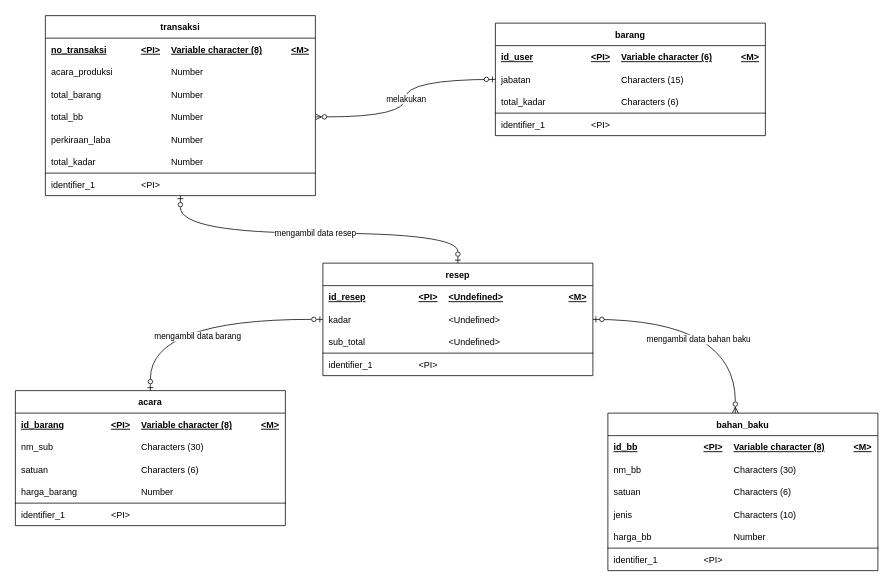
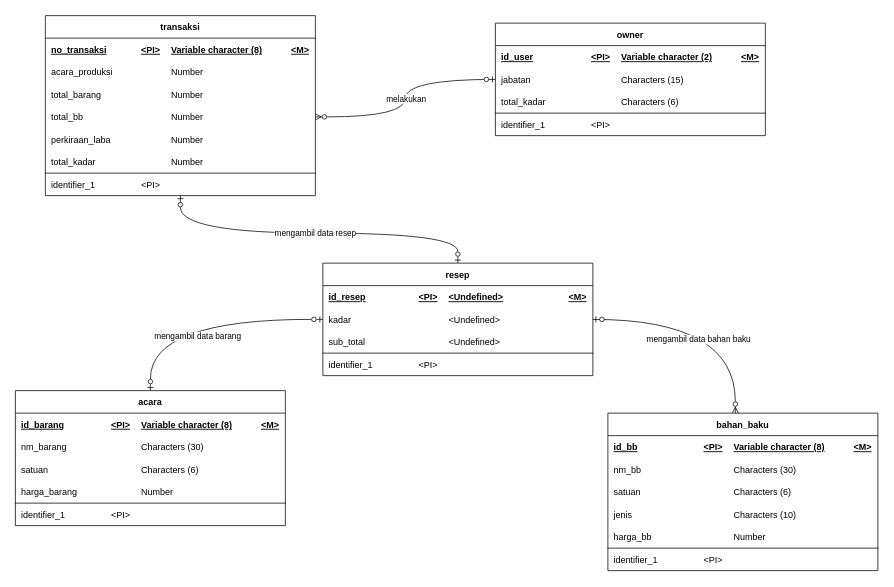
(630, 35) -> (630, 35)
(672, 57) -> (672, 57)
(36, 447) -> (44, 447)
